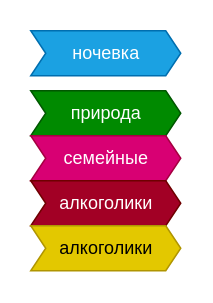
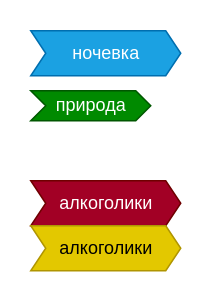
(106, 113) -> (91, 106)
(106, 158) -> none
